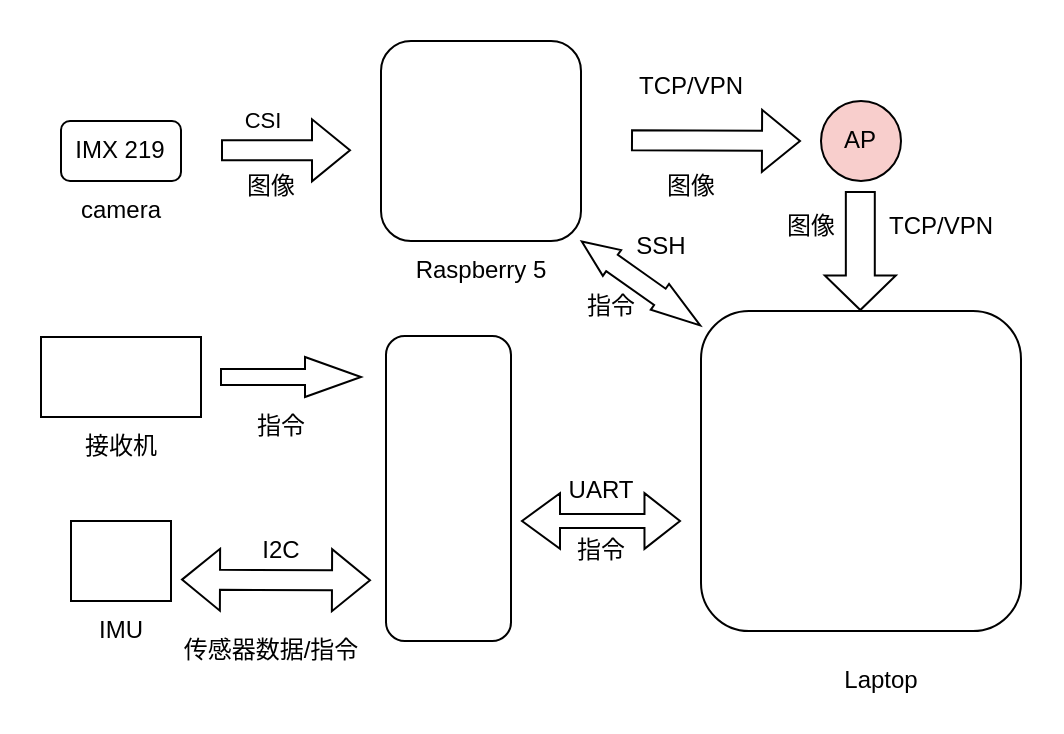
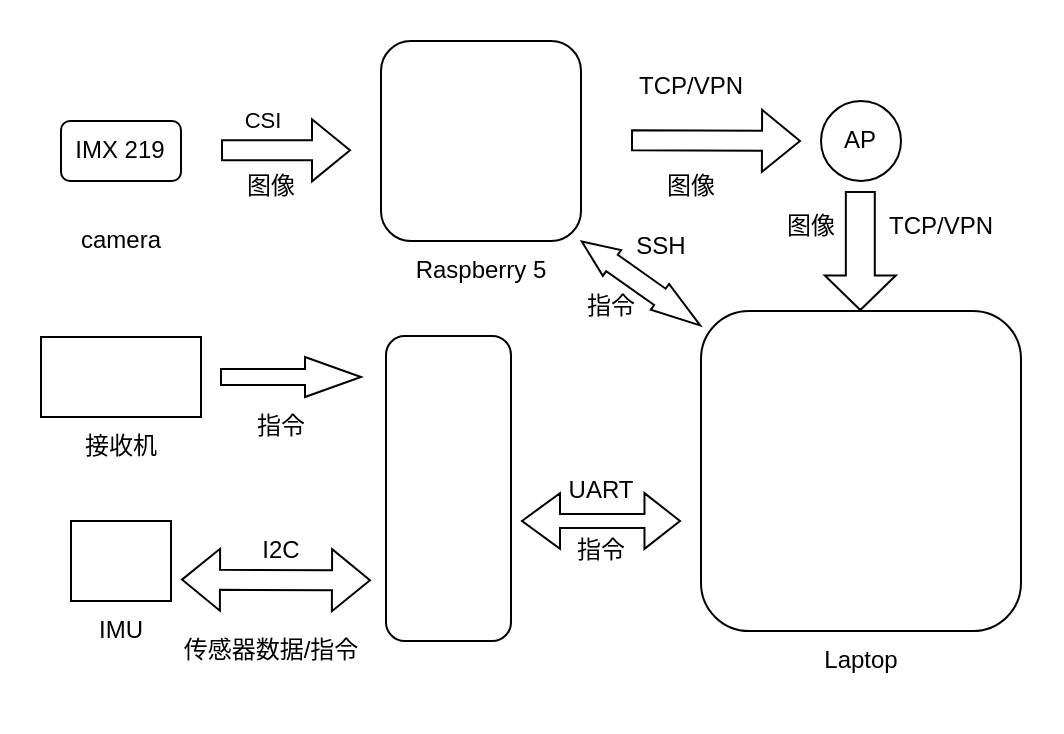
(861, 141) -> (861, 141)
(121, 211) -> (121, 241)
(881, 681) -> (861, 661)
